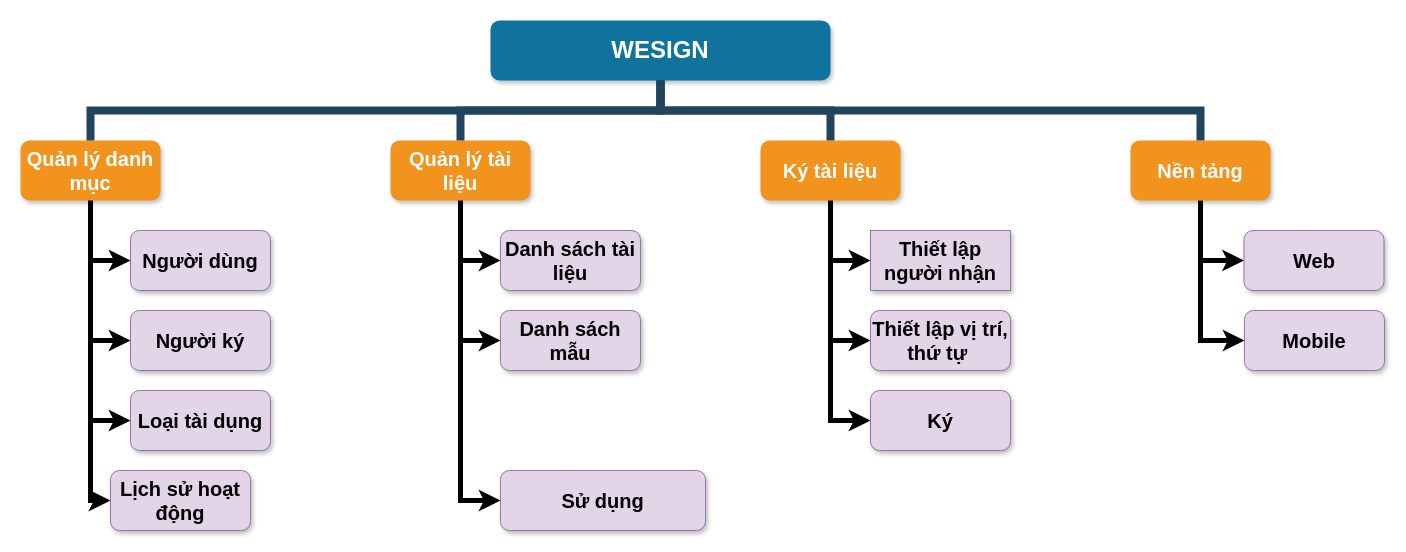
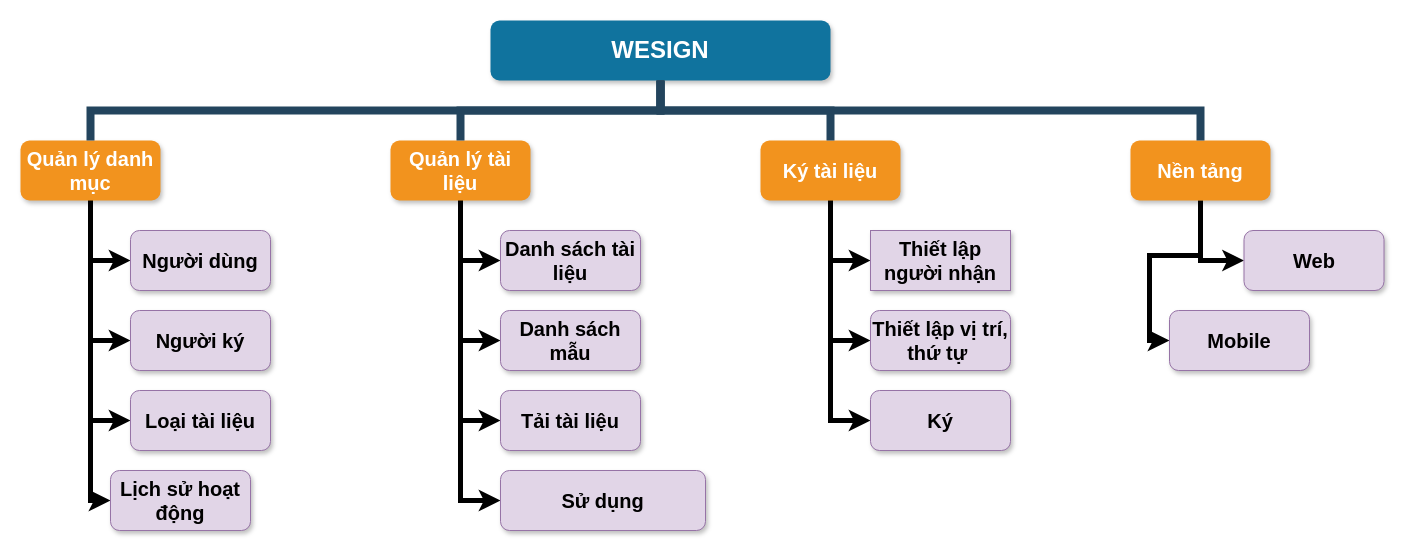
(1315, 341) -> (1240, 341)
(201, 421) -> (201, 421)
none -> (474, 421)
none -> (571, 421)
